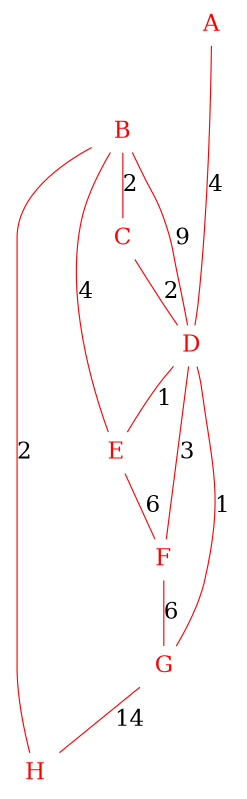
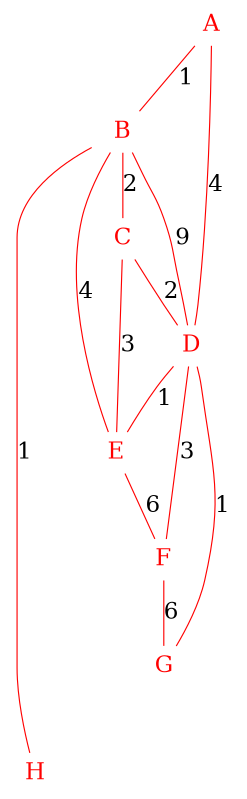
none -> (167, 79)
none -> (119, 346)
(24, 453) -> (24, 453)
(100, 720) -> none
